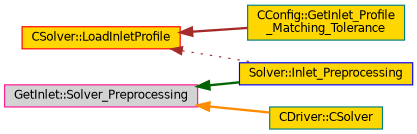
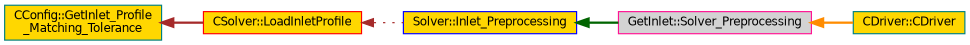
(220, 30) -> (188, 23)
(224, 84) -> (604, 23)
(326, 118) -> (909, 23)
